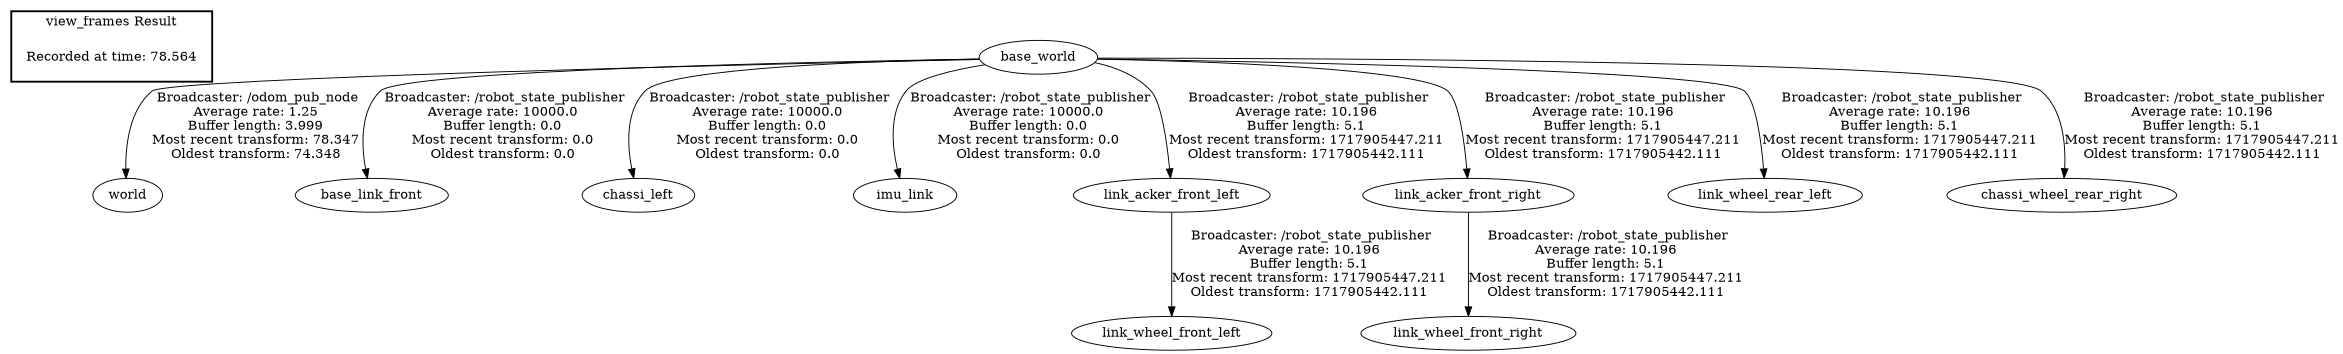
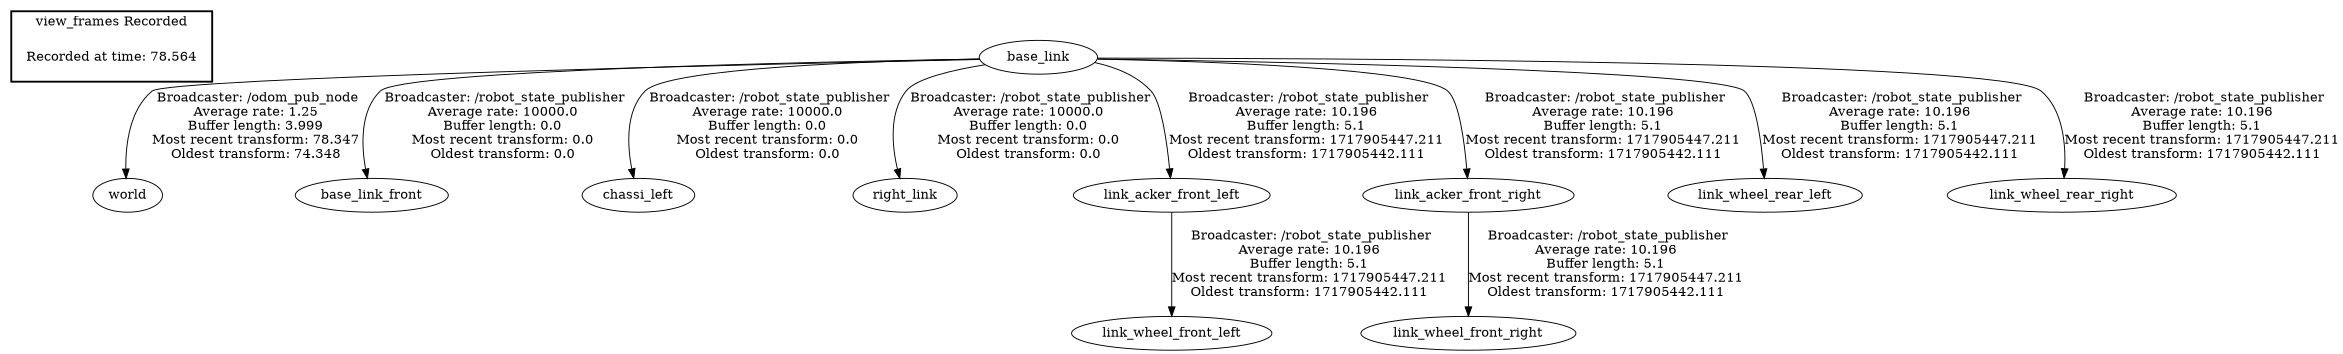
(112, 22) -> (112, 22)
(1038, 57) -> (1038, 57)
(905, 195) -> (905, 195)
(2062, 195) -> (2062, 195)
